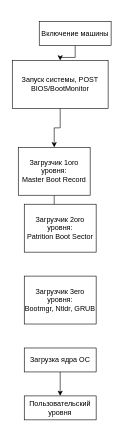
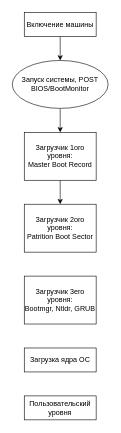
(75, 33) -> (60, 24)
(60, 84) -> (60, 84)
(54, 171) -> (60, 156)
(60, 390) -> none
